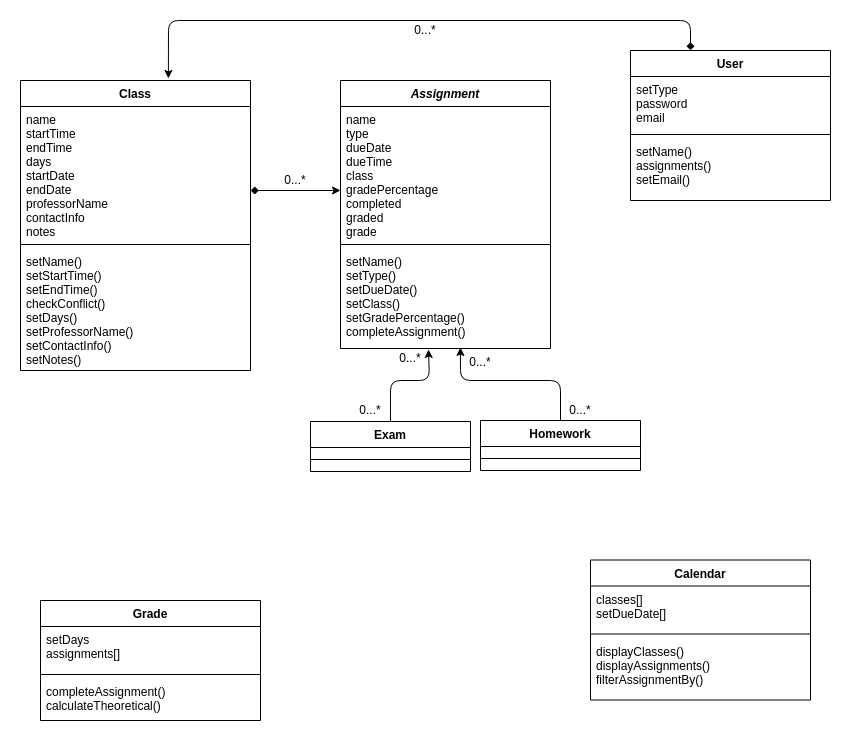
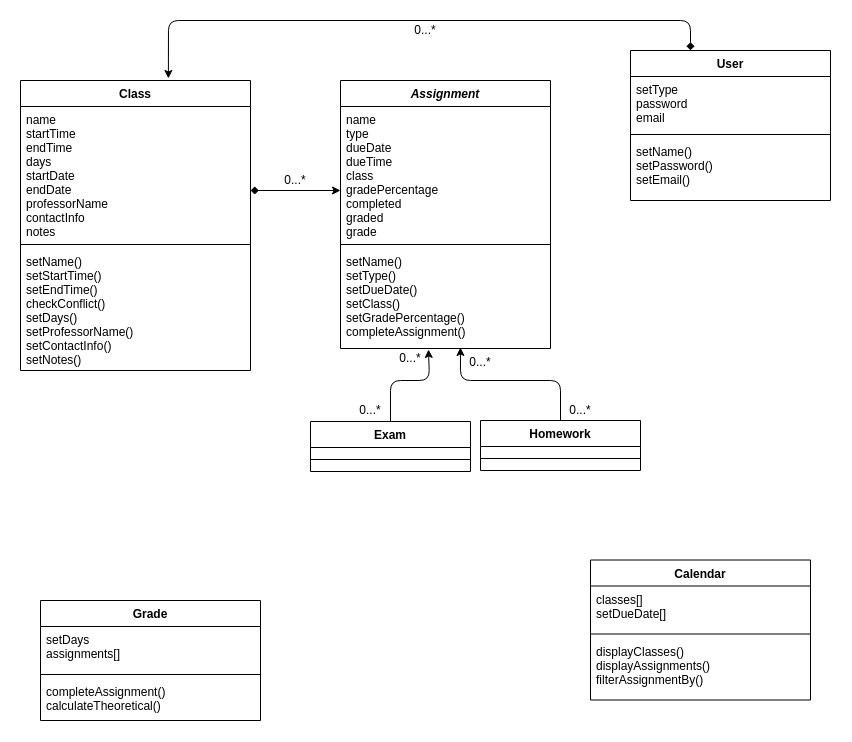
(666, 152) -> (666, 152)
